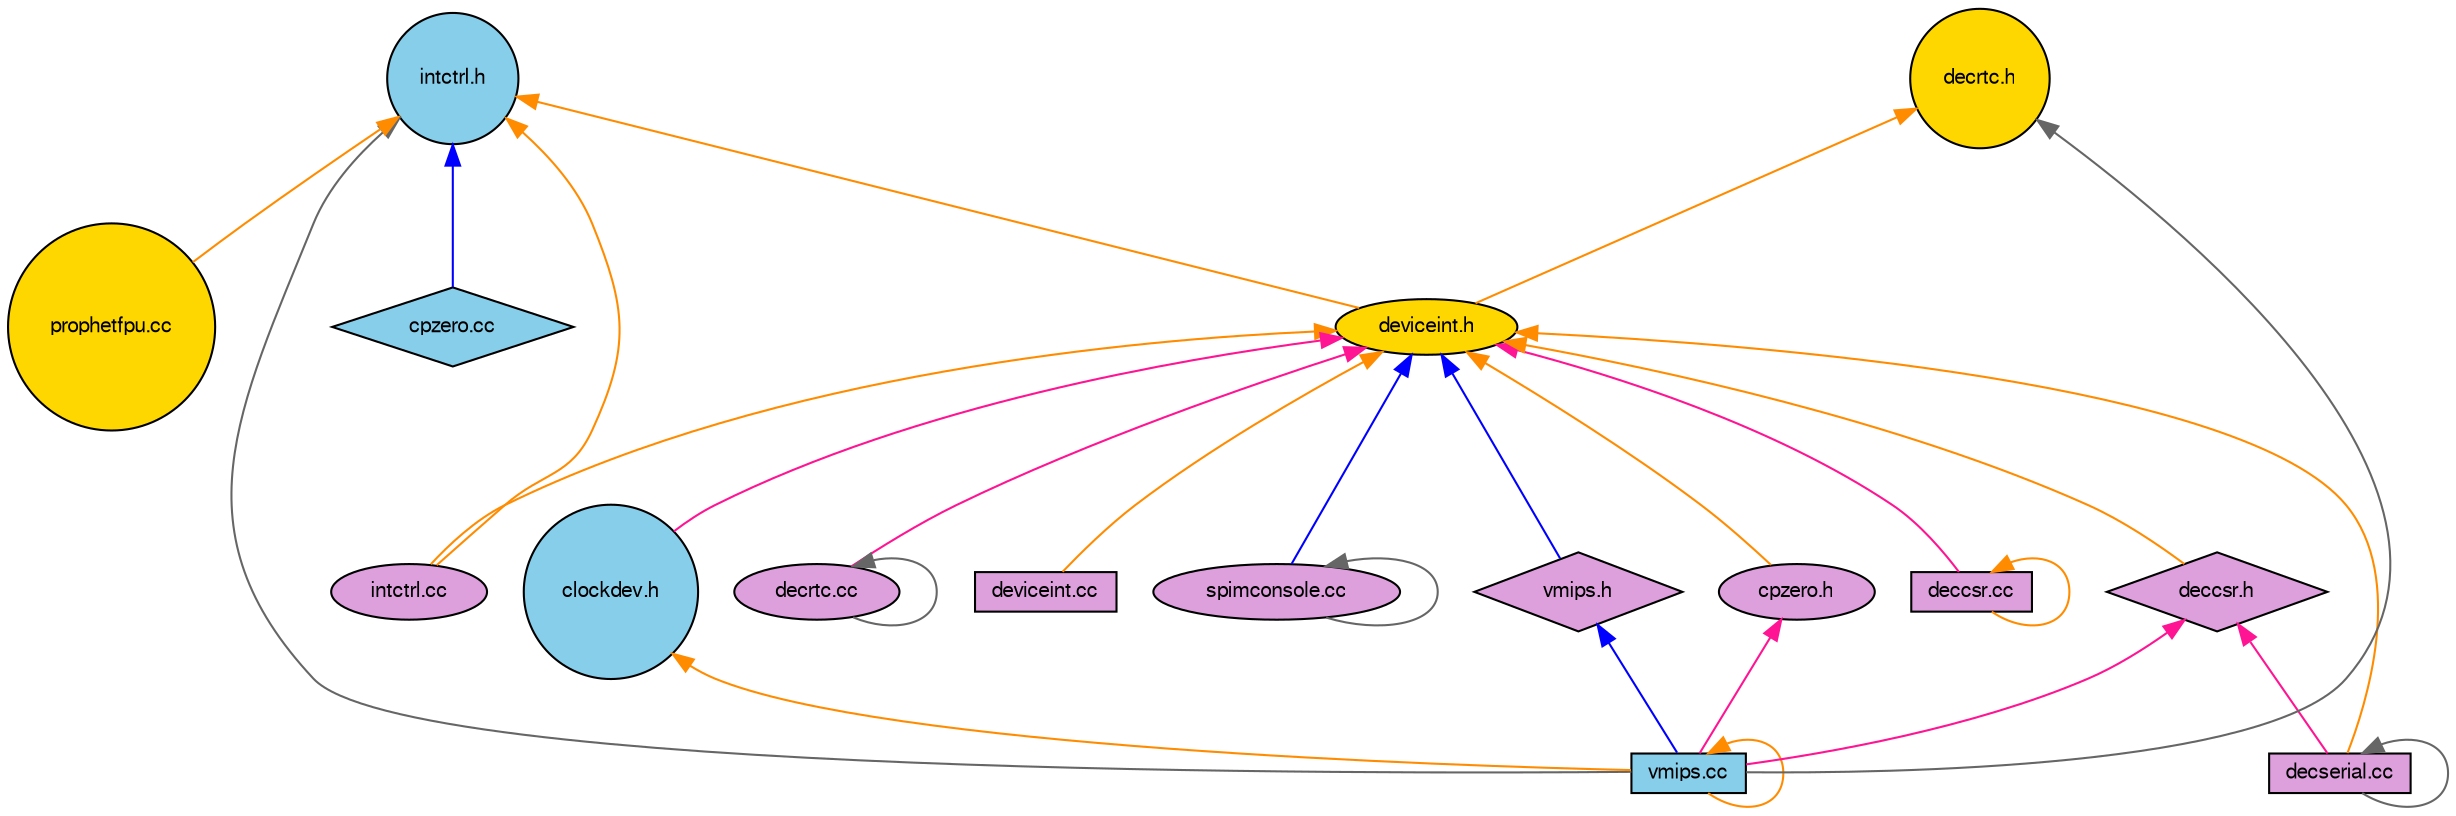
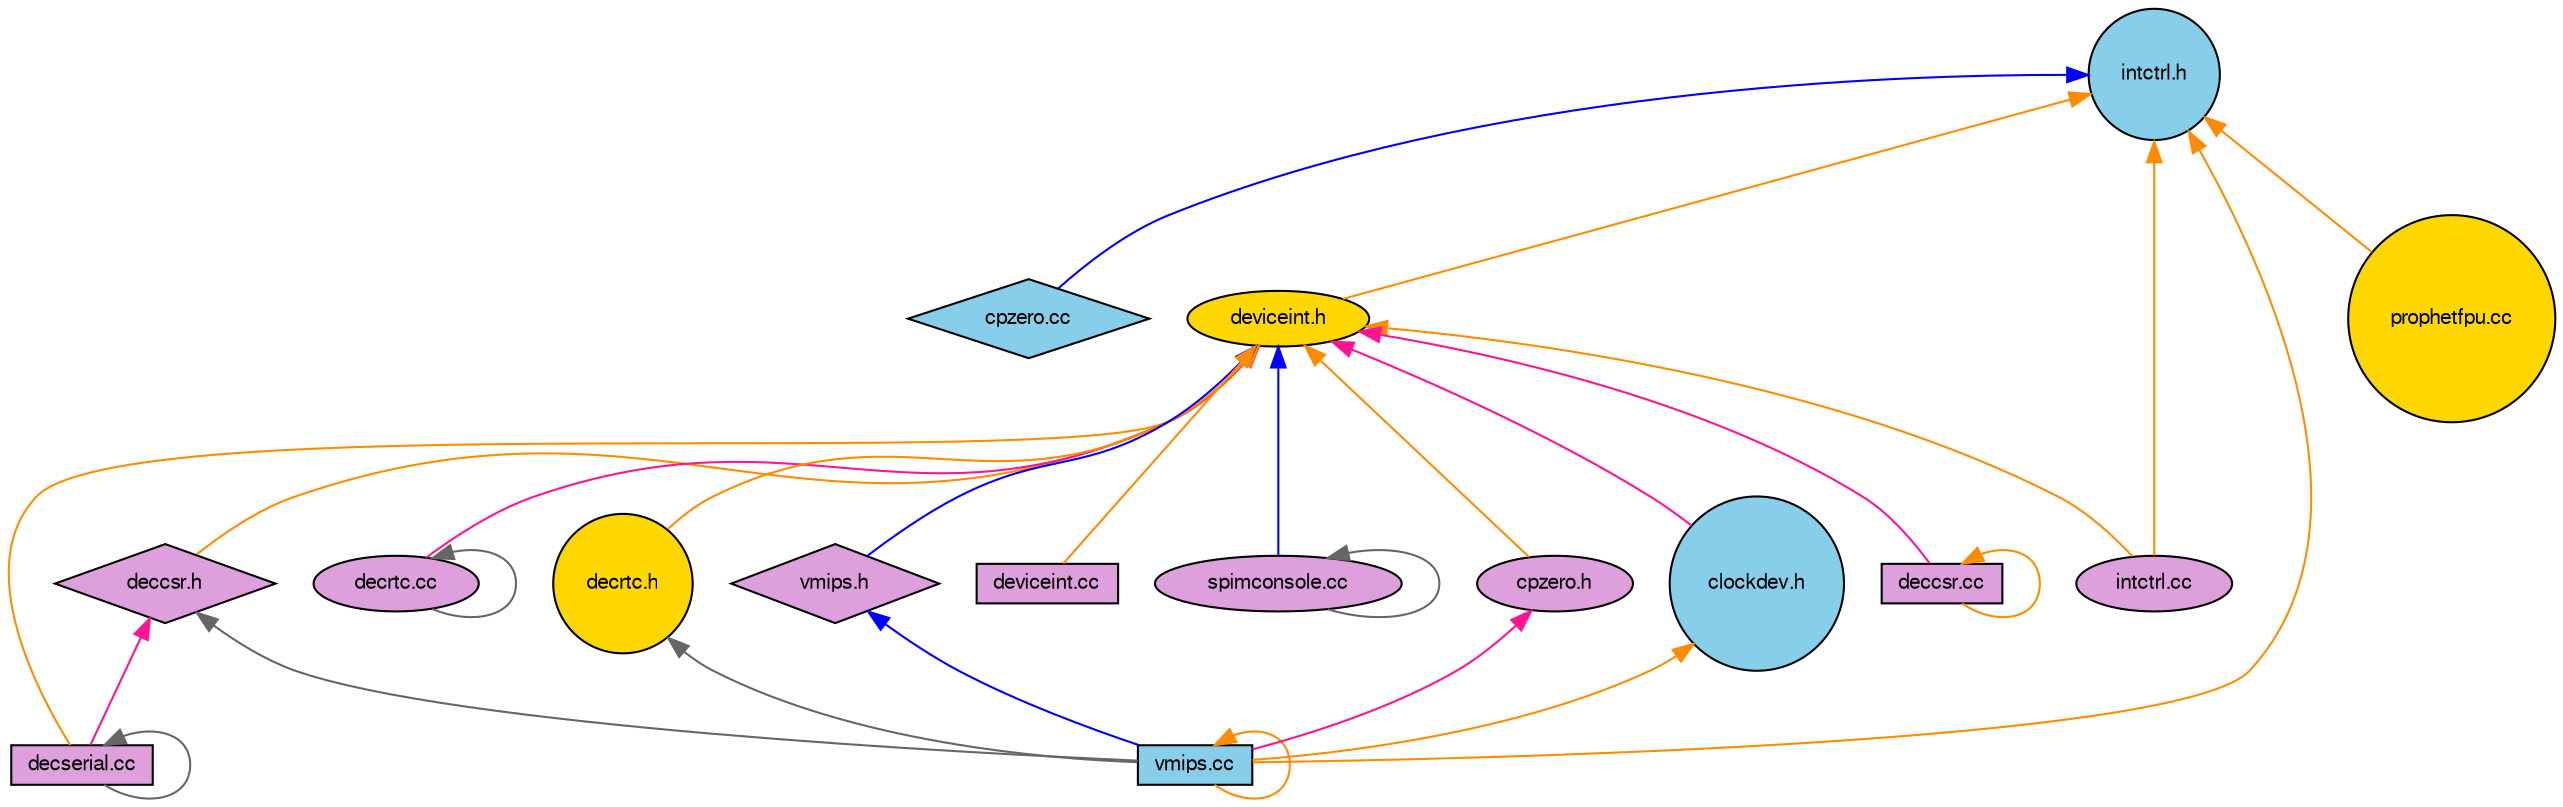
(1686, 210) -> (946, 459)
(1964, 721) -> (668, 729)
(664, 748) -> (2033, 723)
